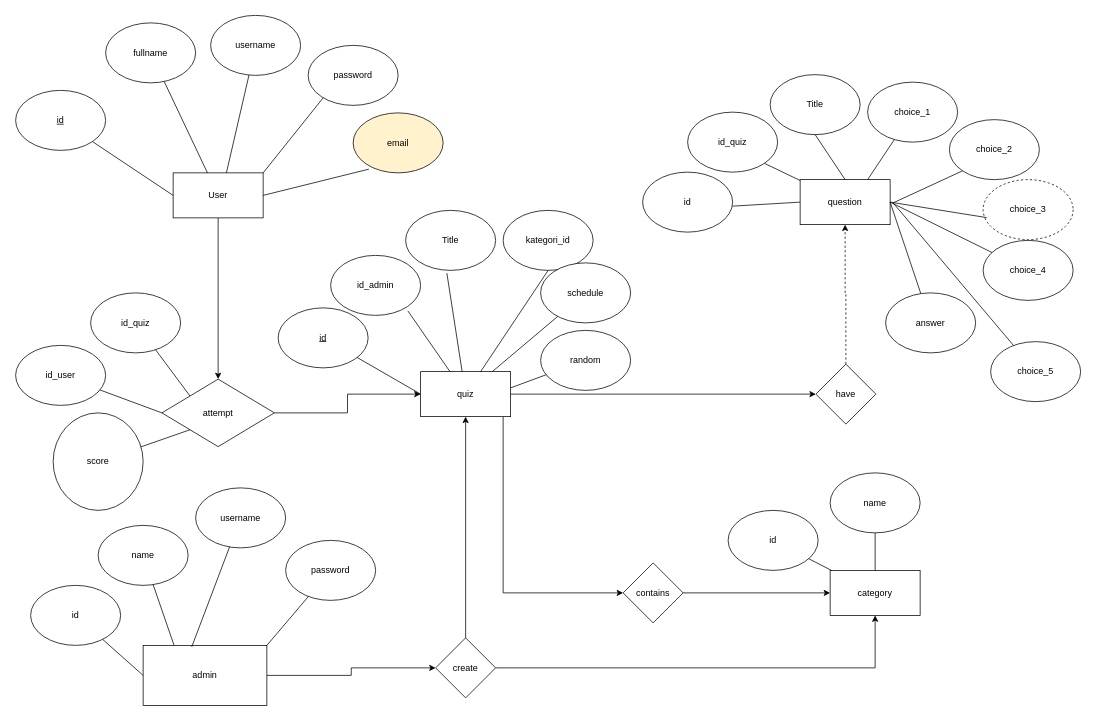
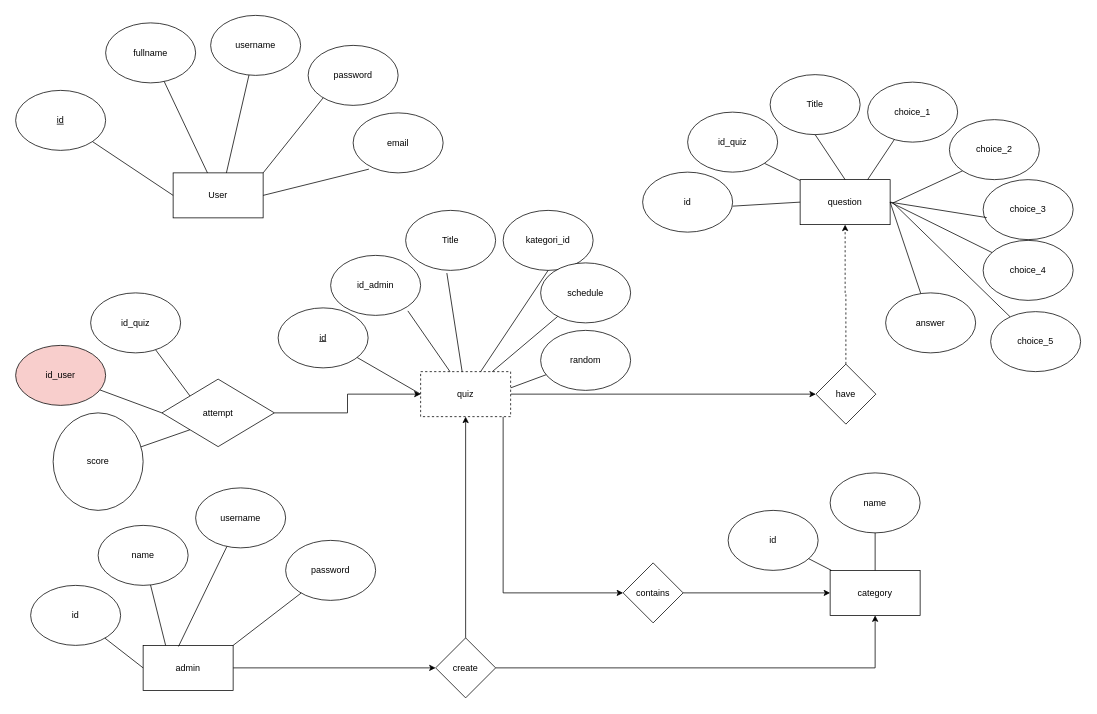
(398, 143) -> (398, 143)
(1028, 210) -> (1028, 210)
(218, 372) -> none
(1035, 372) -> (1035, 342)
(60, 375) -> (60, 375)
(465, 394) -> (465, 394)
(205, 675) -> (188, 668)
